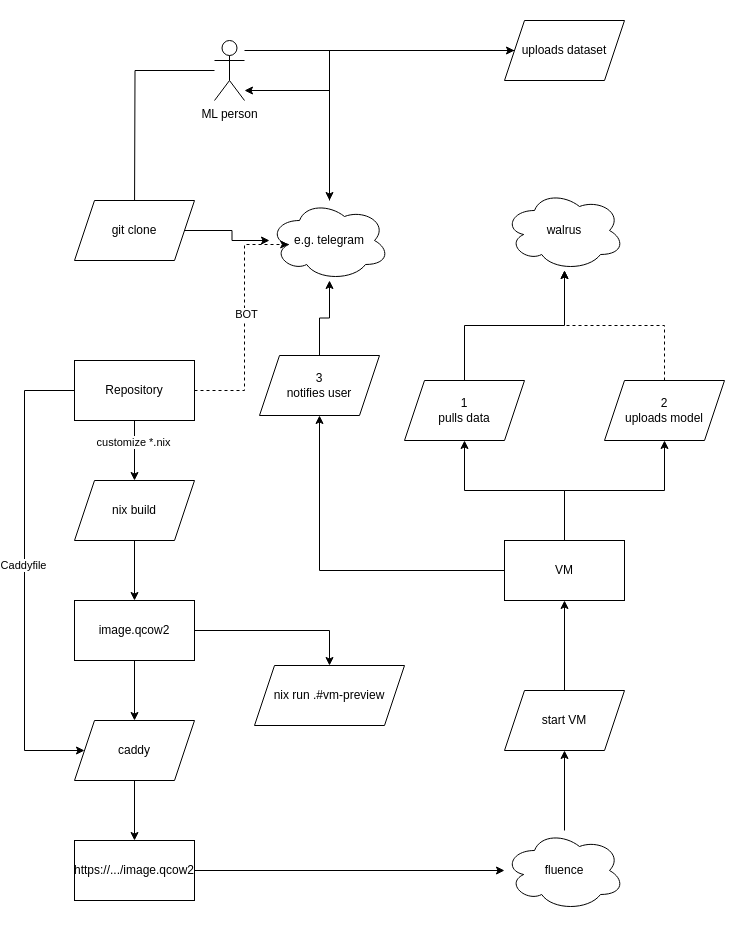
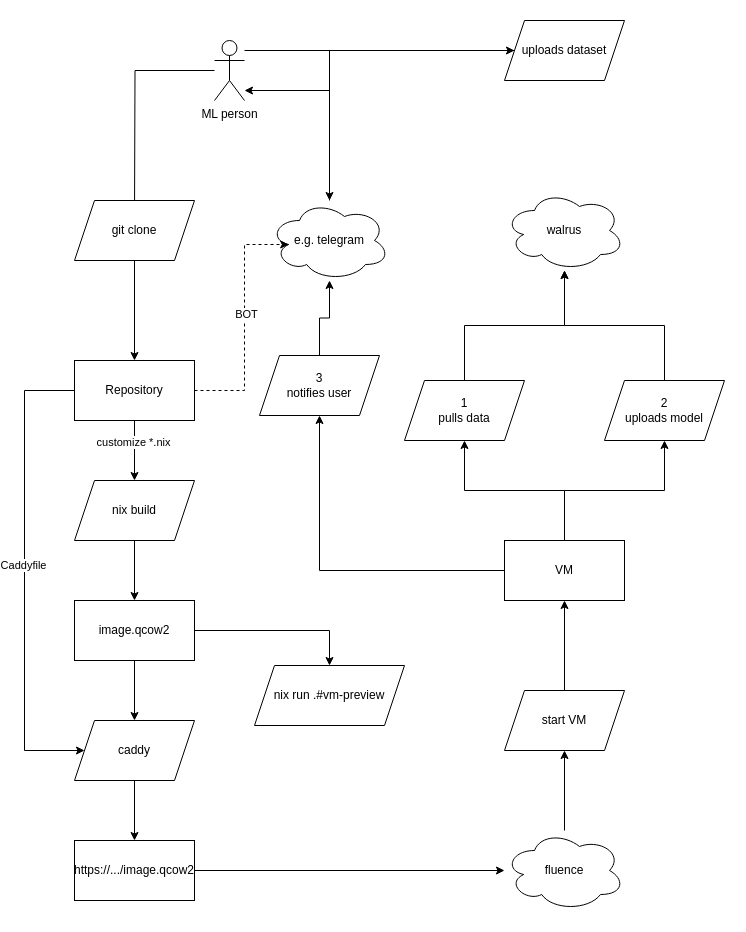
(229, 231) -> (135, 307)
(642, 326) -> (642, 326)
